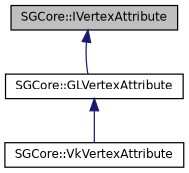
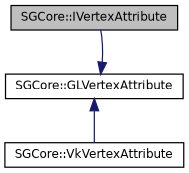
(86, 58) -> (102, 46)
